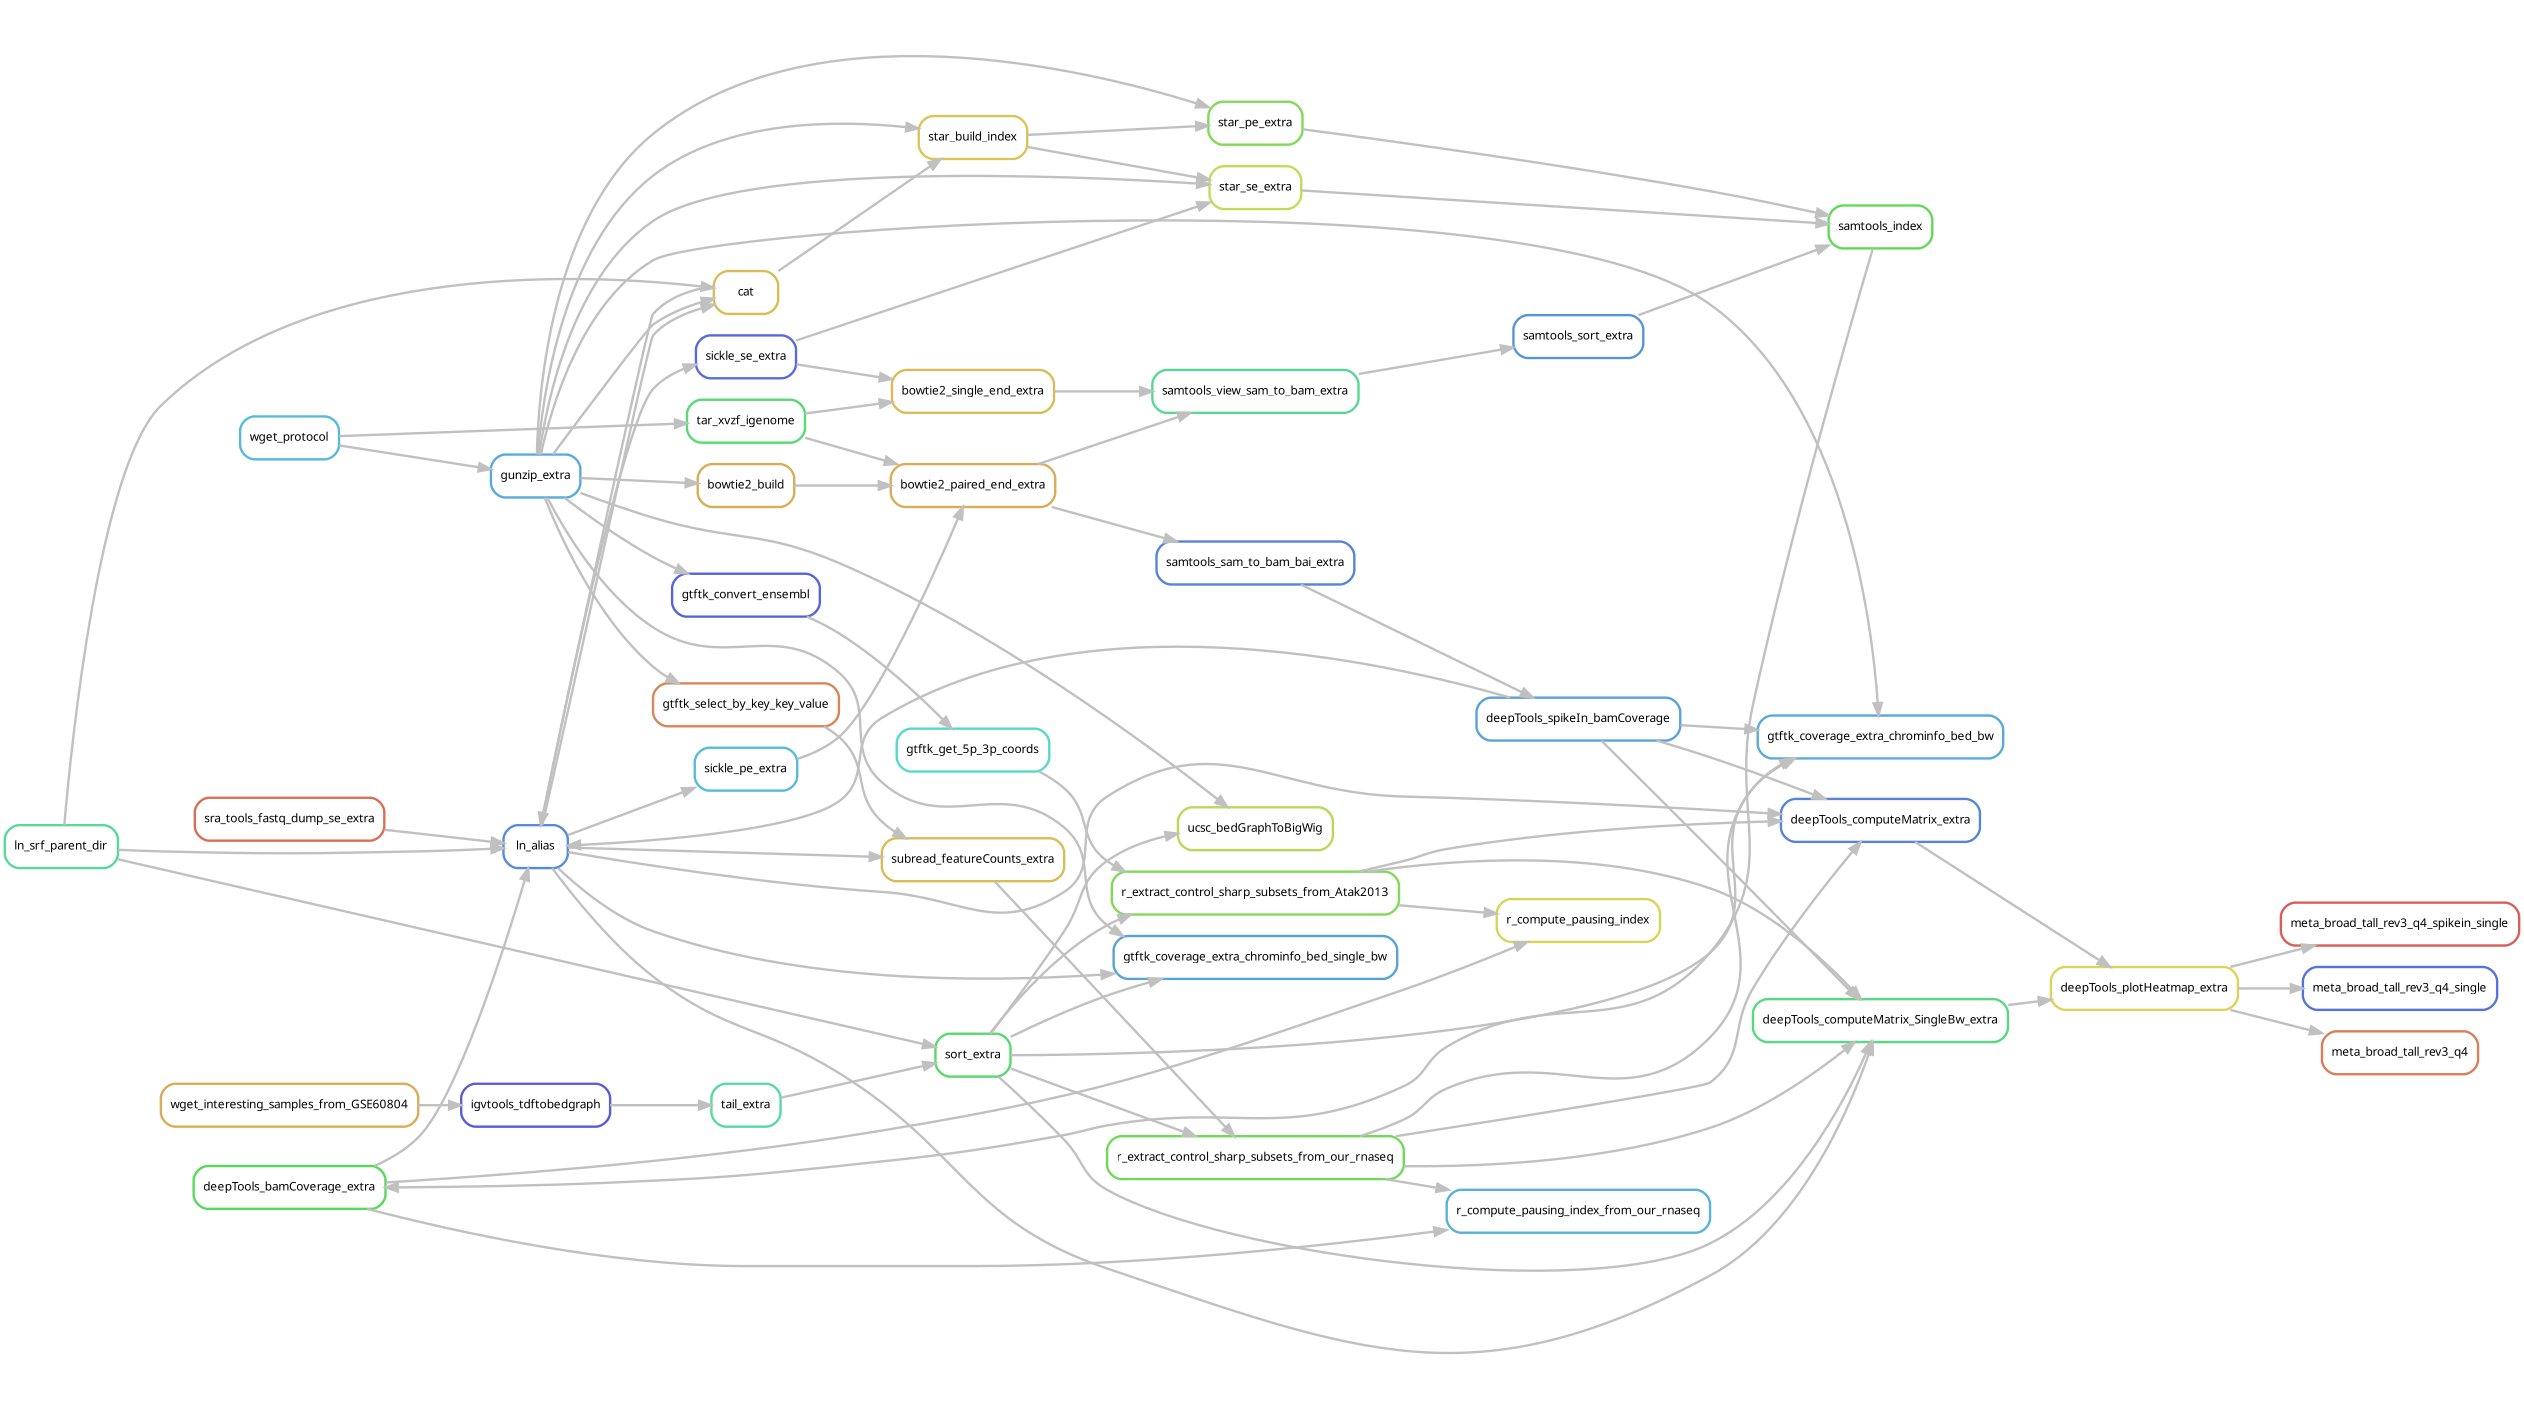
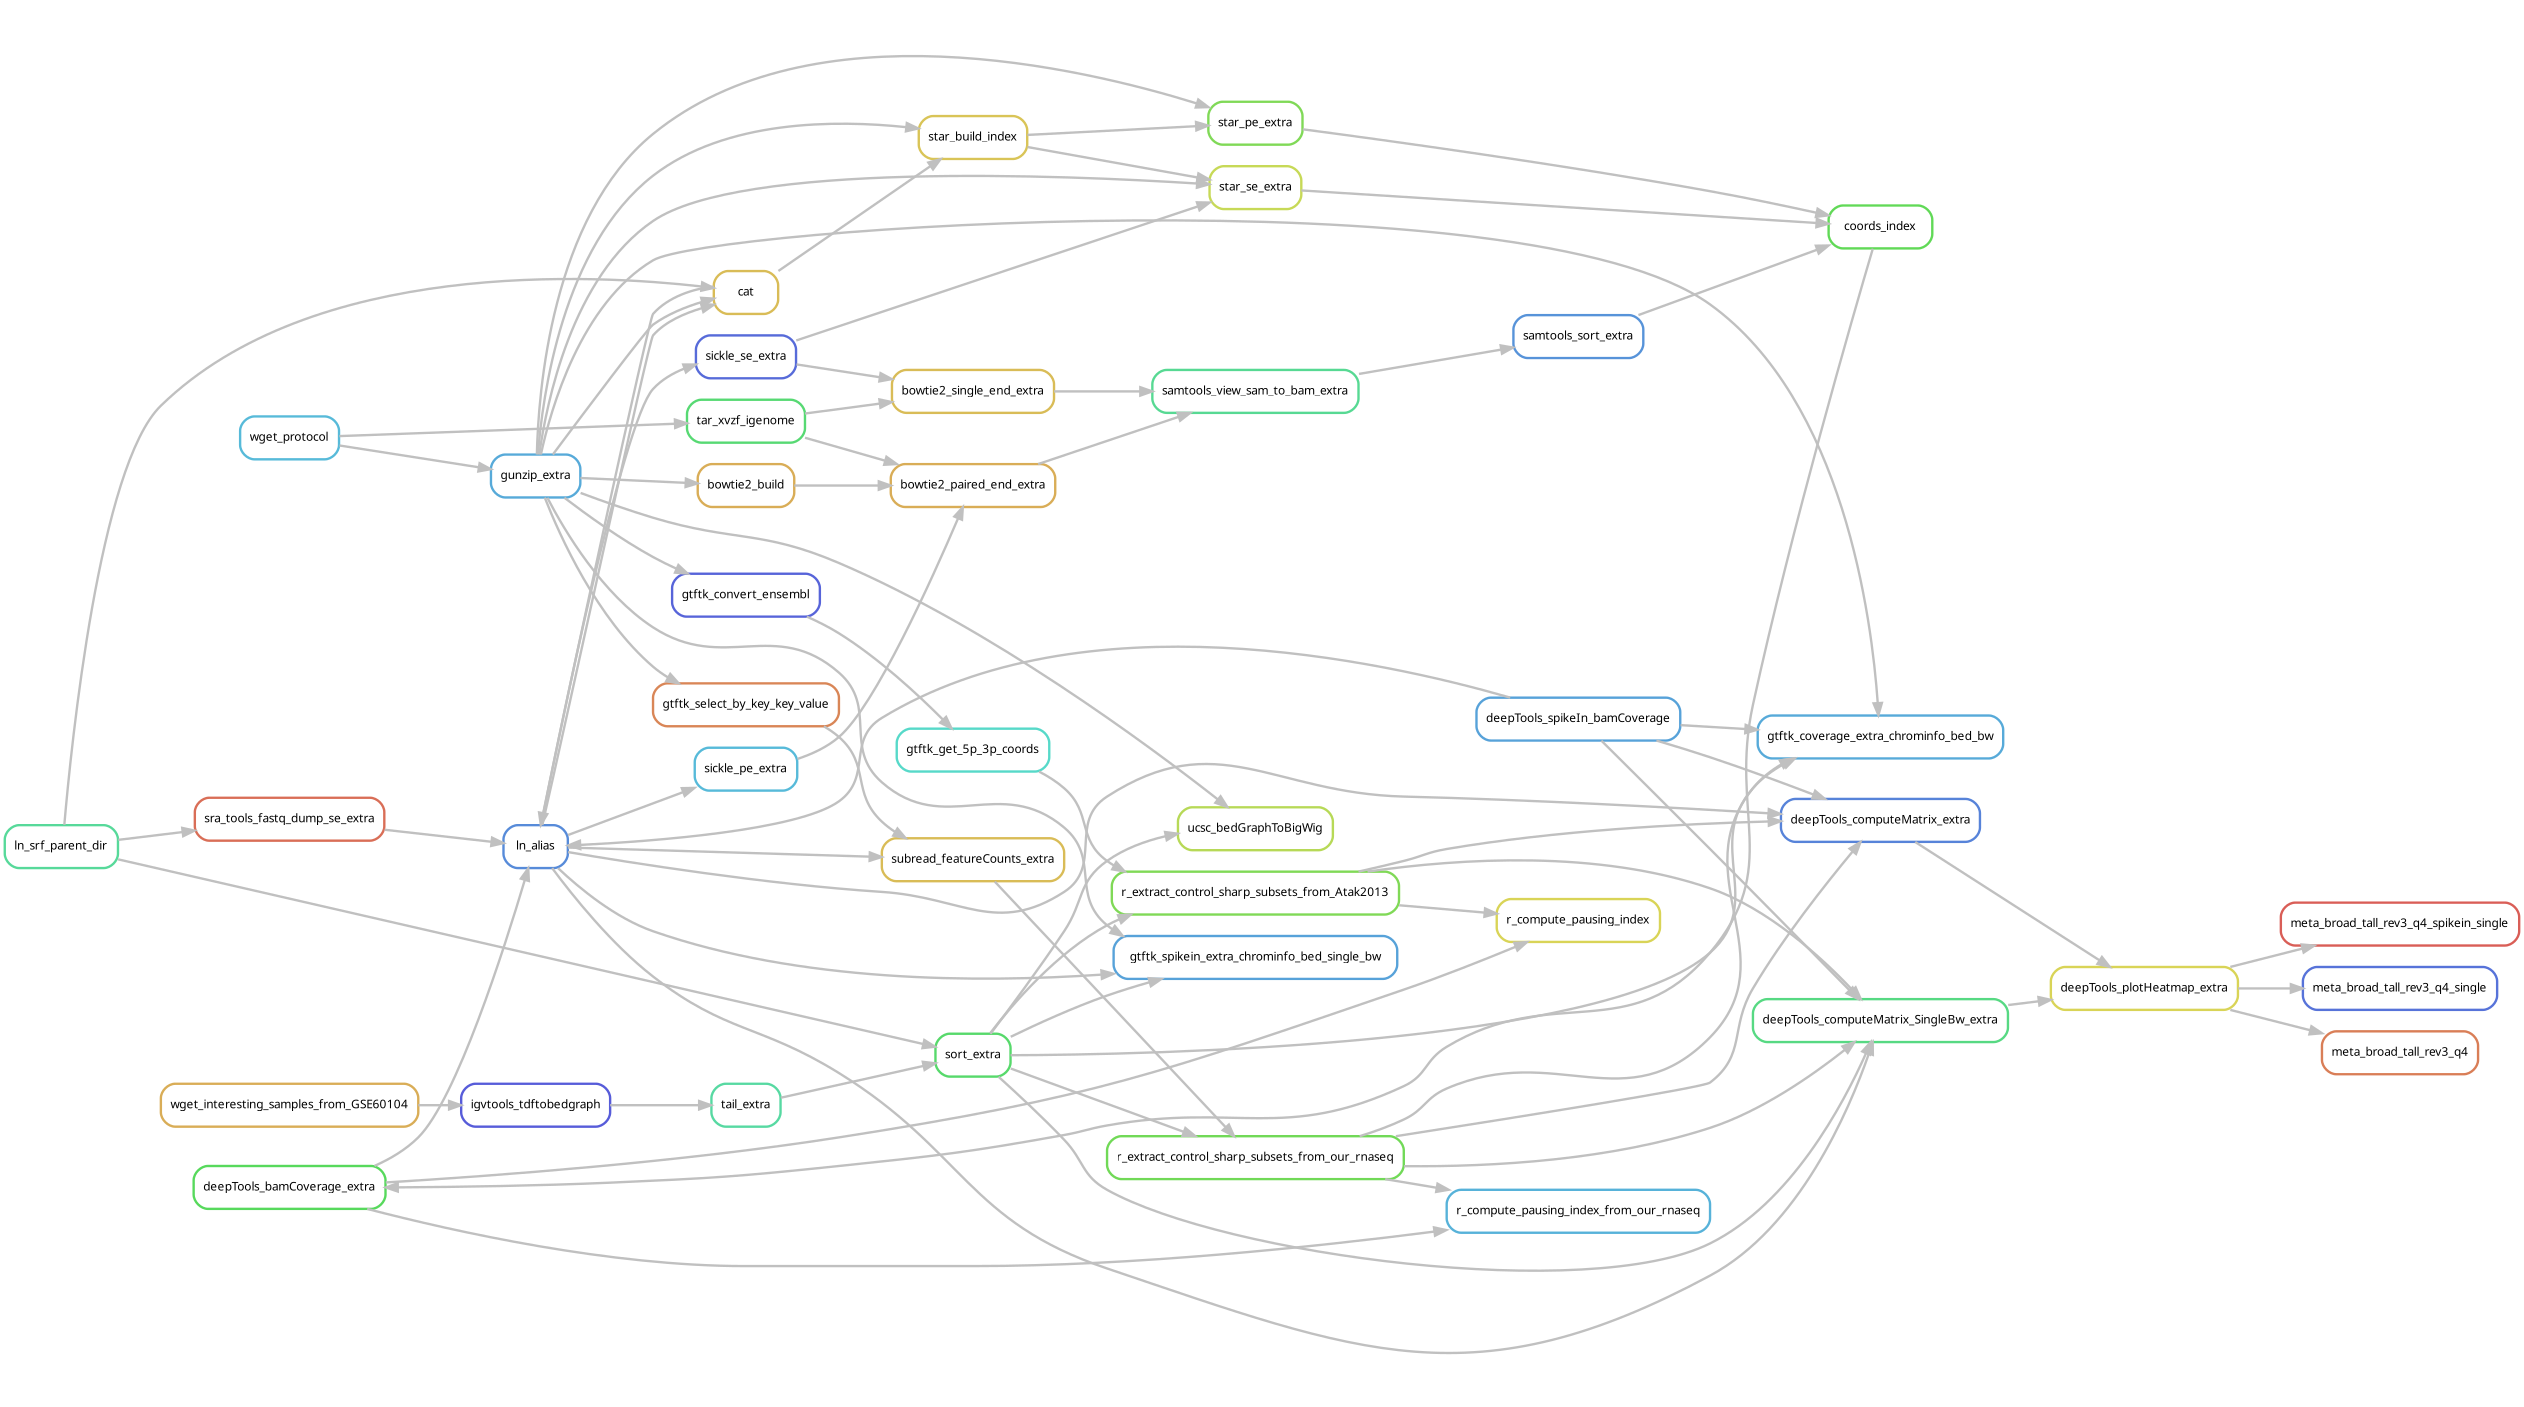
(1880, 227) -> (1880, 227)
(1255, 563) -> none
(305, 853) -> (151, 836)
(1255, 957) -> (1255, 957)
(290, 1105) -> (290, 1105)
